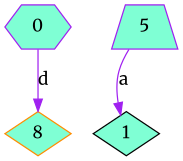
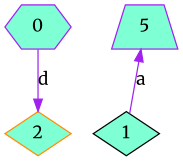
(118, 75) -> (134, 88)
(38, 134) -> (38, 134)
